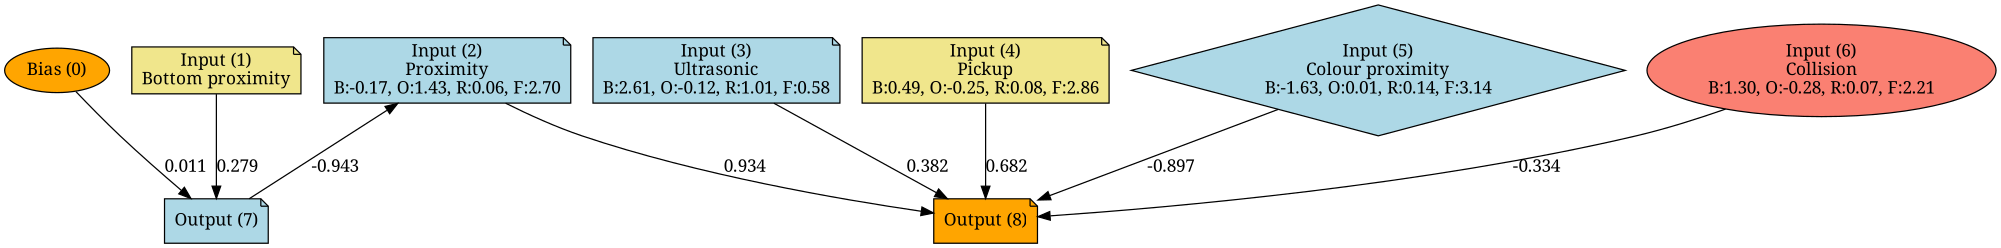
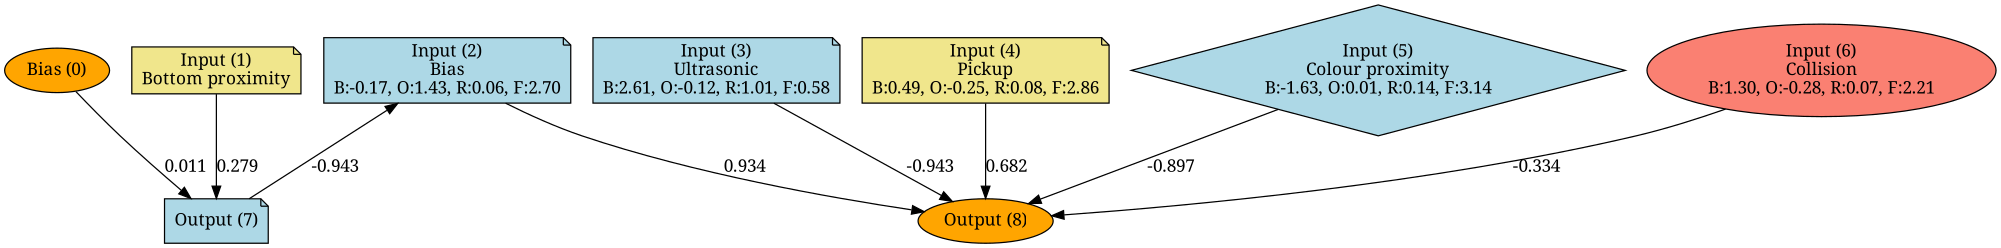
(447, 70) -> (447, 70)
(928, 167) -> (931, 167)
(986, 221) -> (986, 221)
